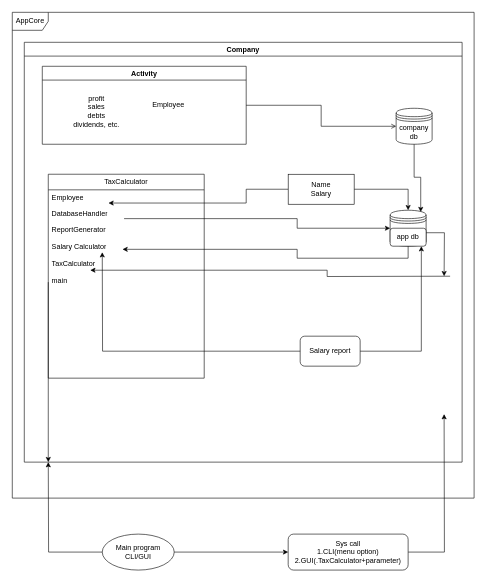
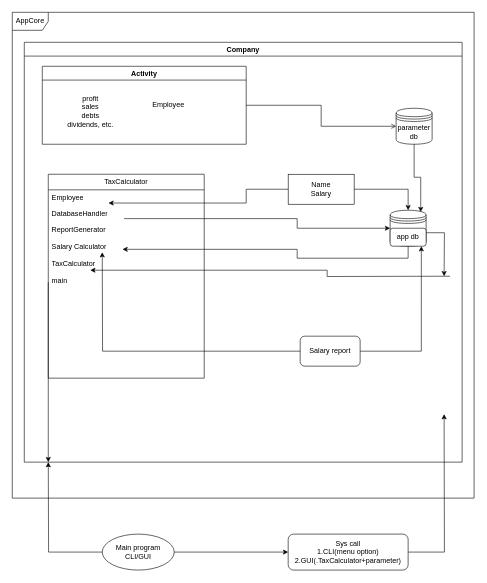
(96, 111) -> (90, 111)
(414, 132) -> (414, 132)
